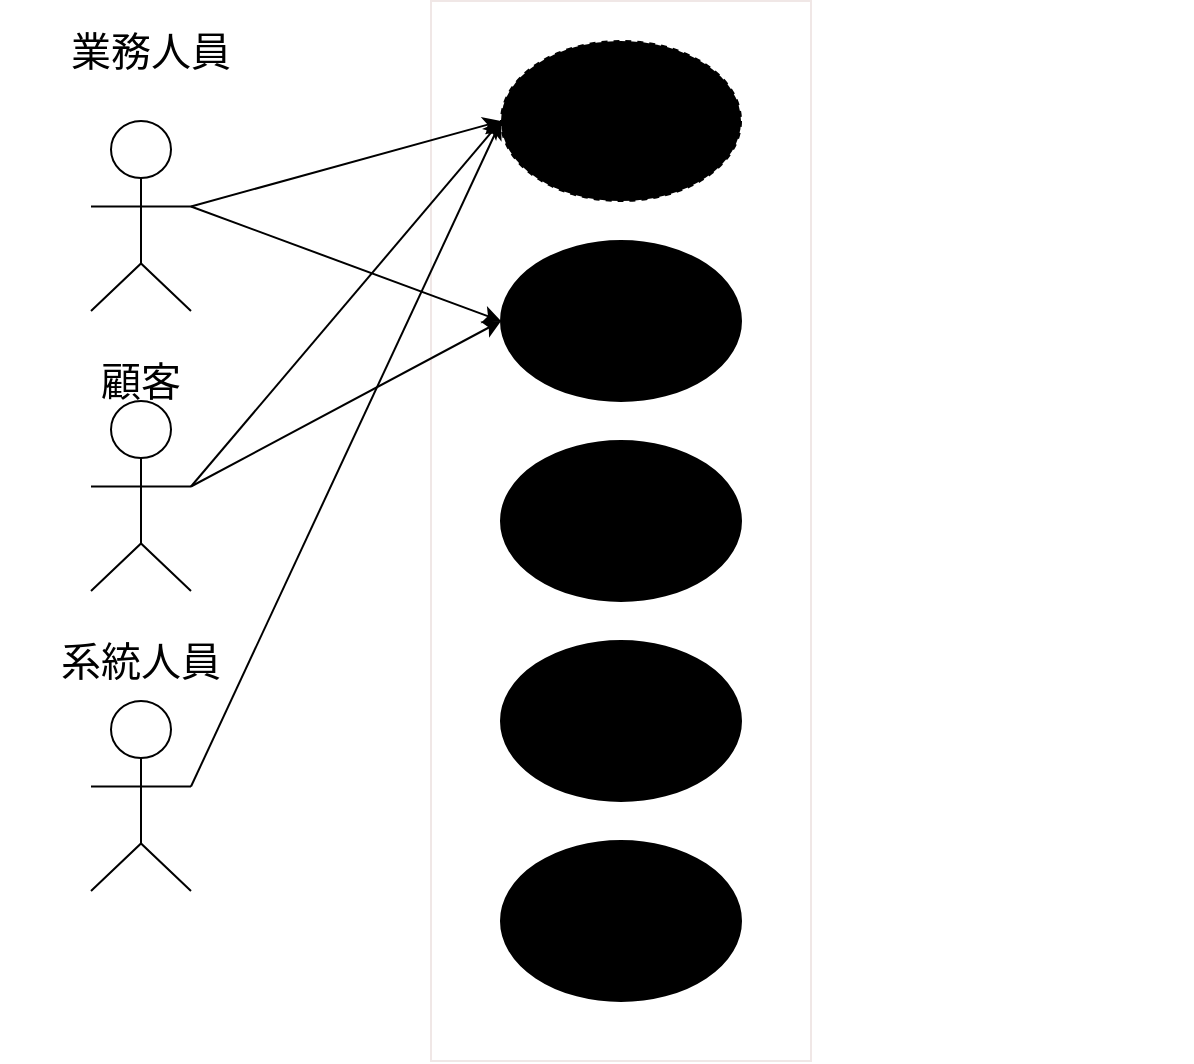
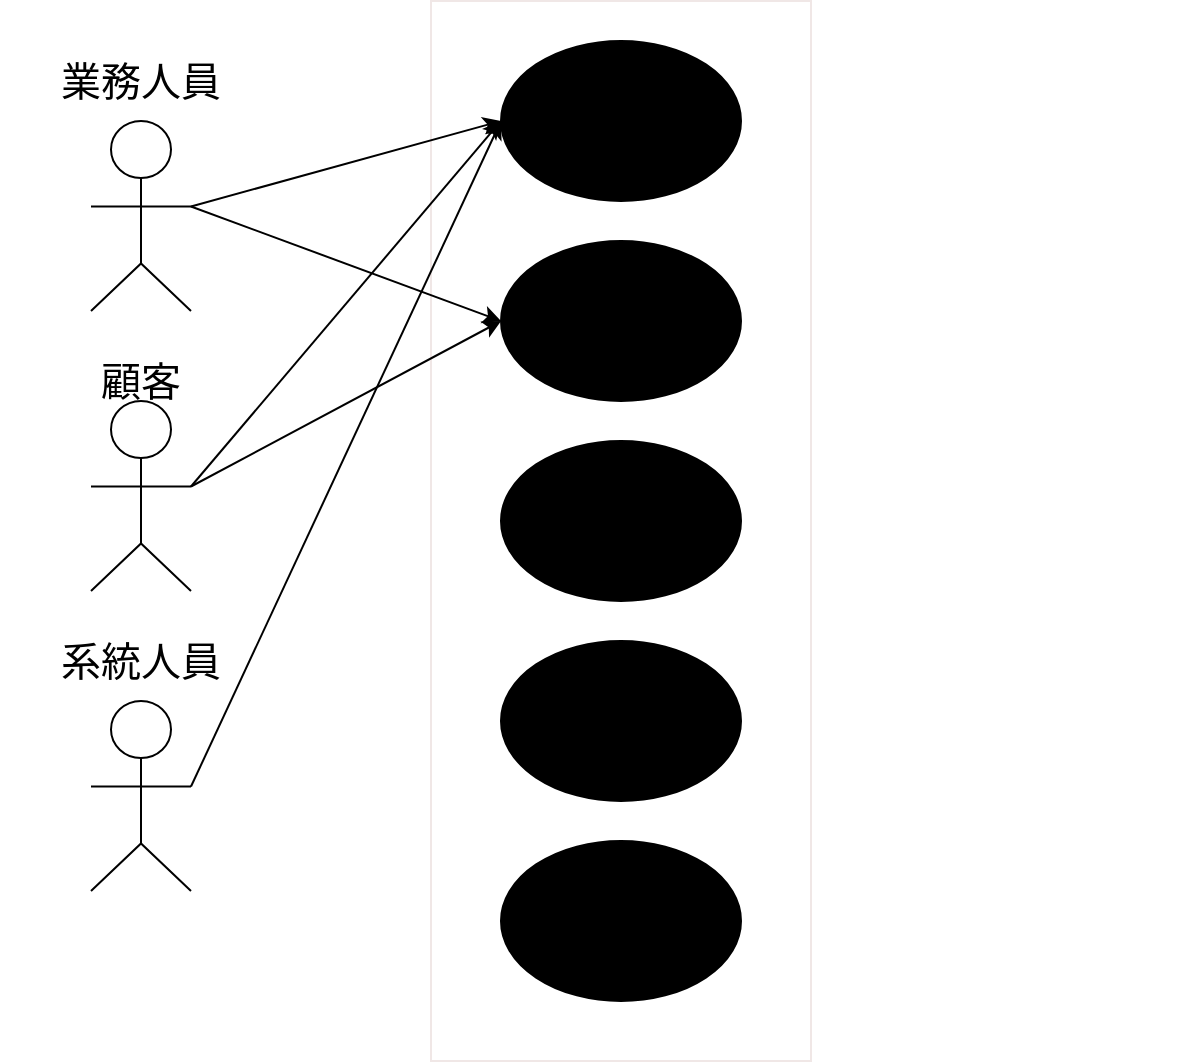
(151, 51) -> (141, 81)
(621, 121) -> (621, 121)
